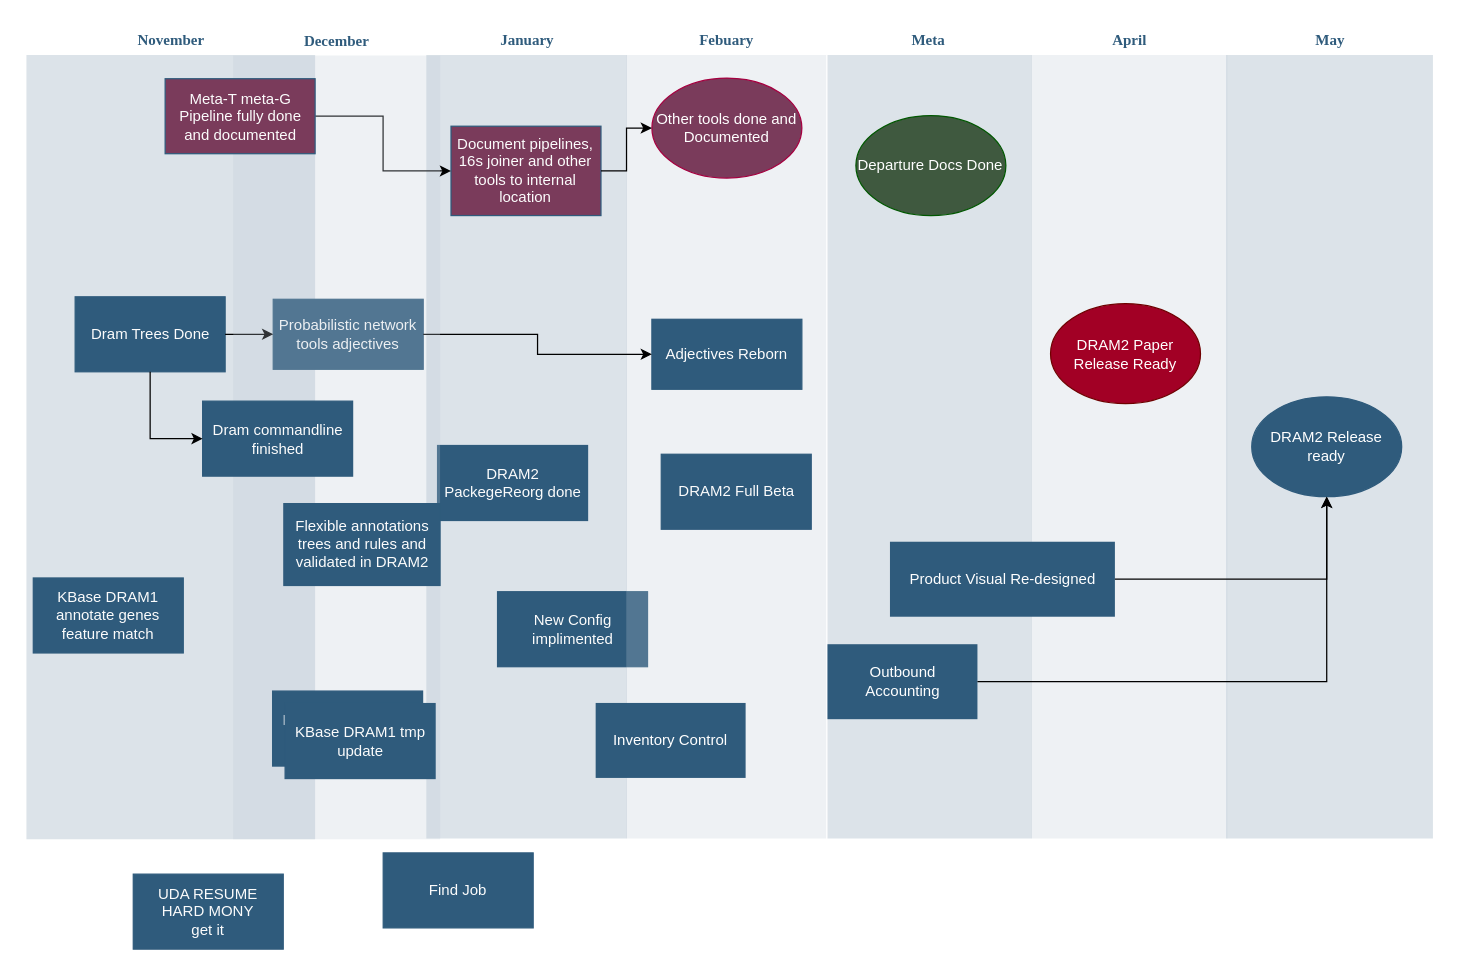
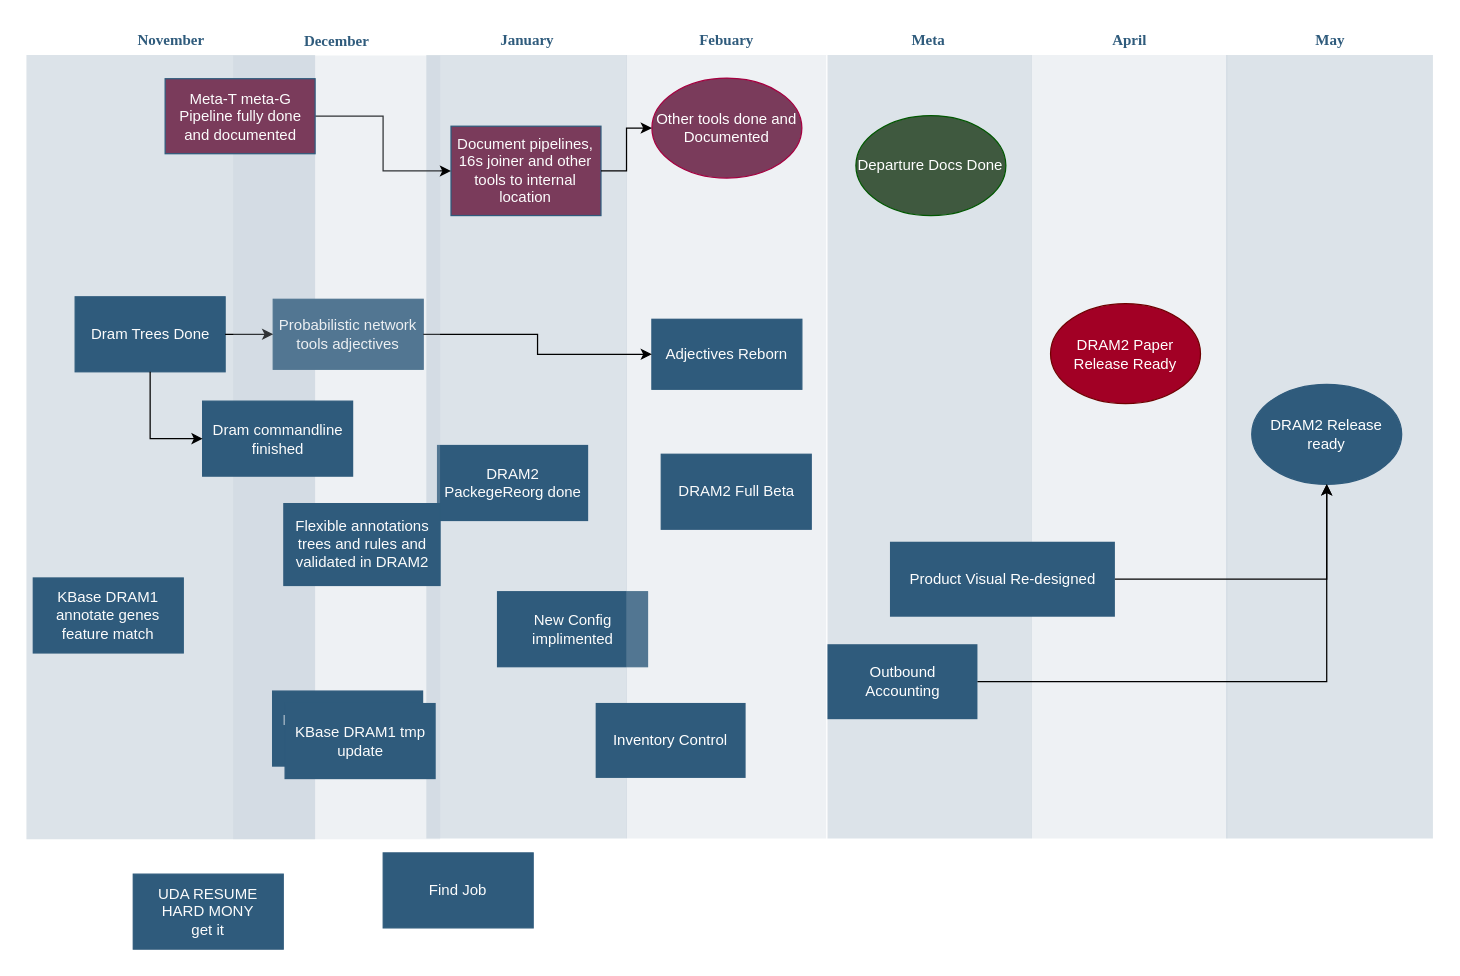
(1327, 447) -> (1327, 434)
